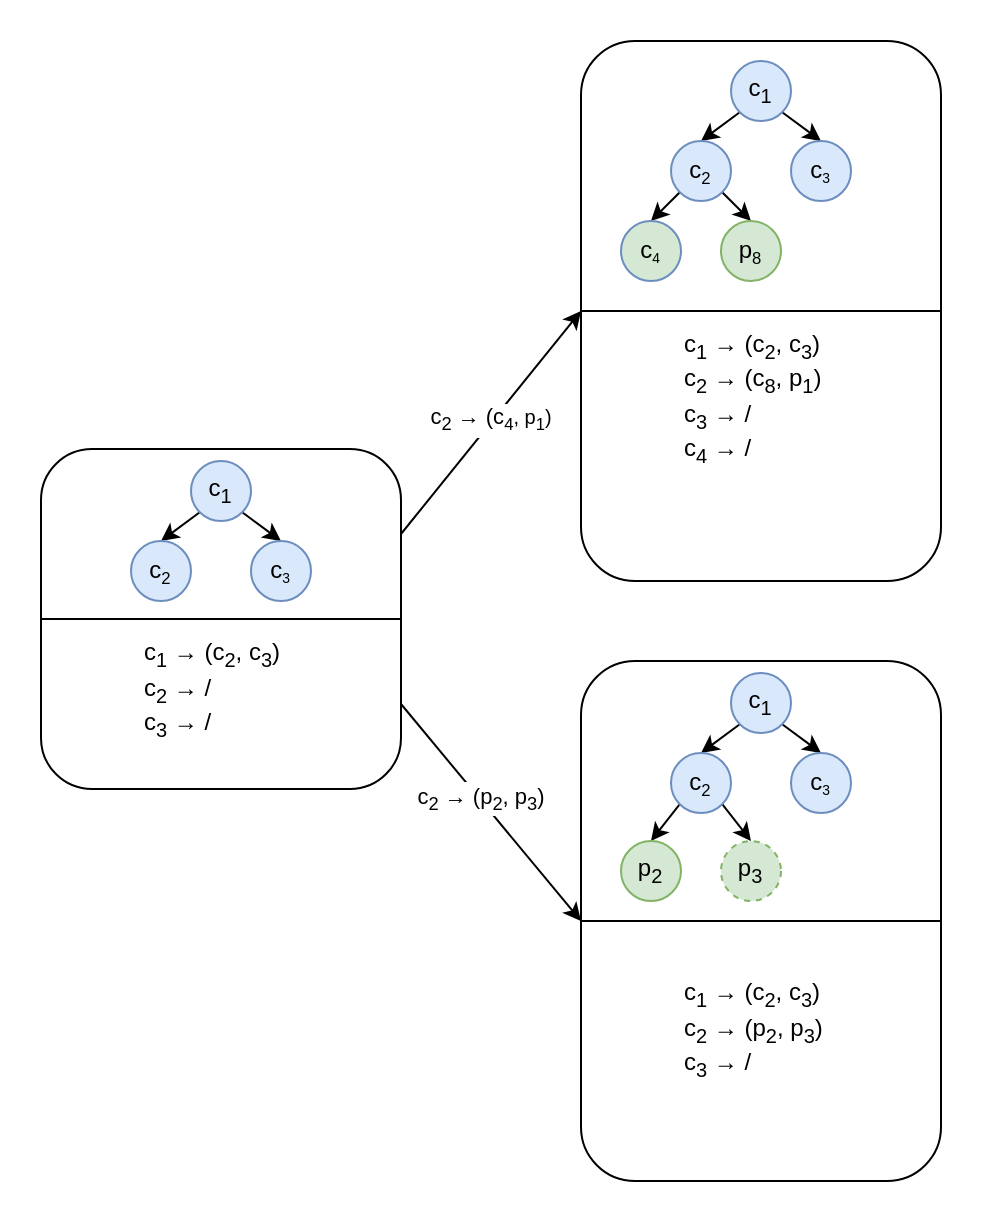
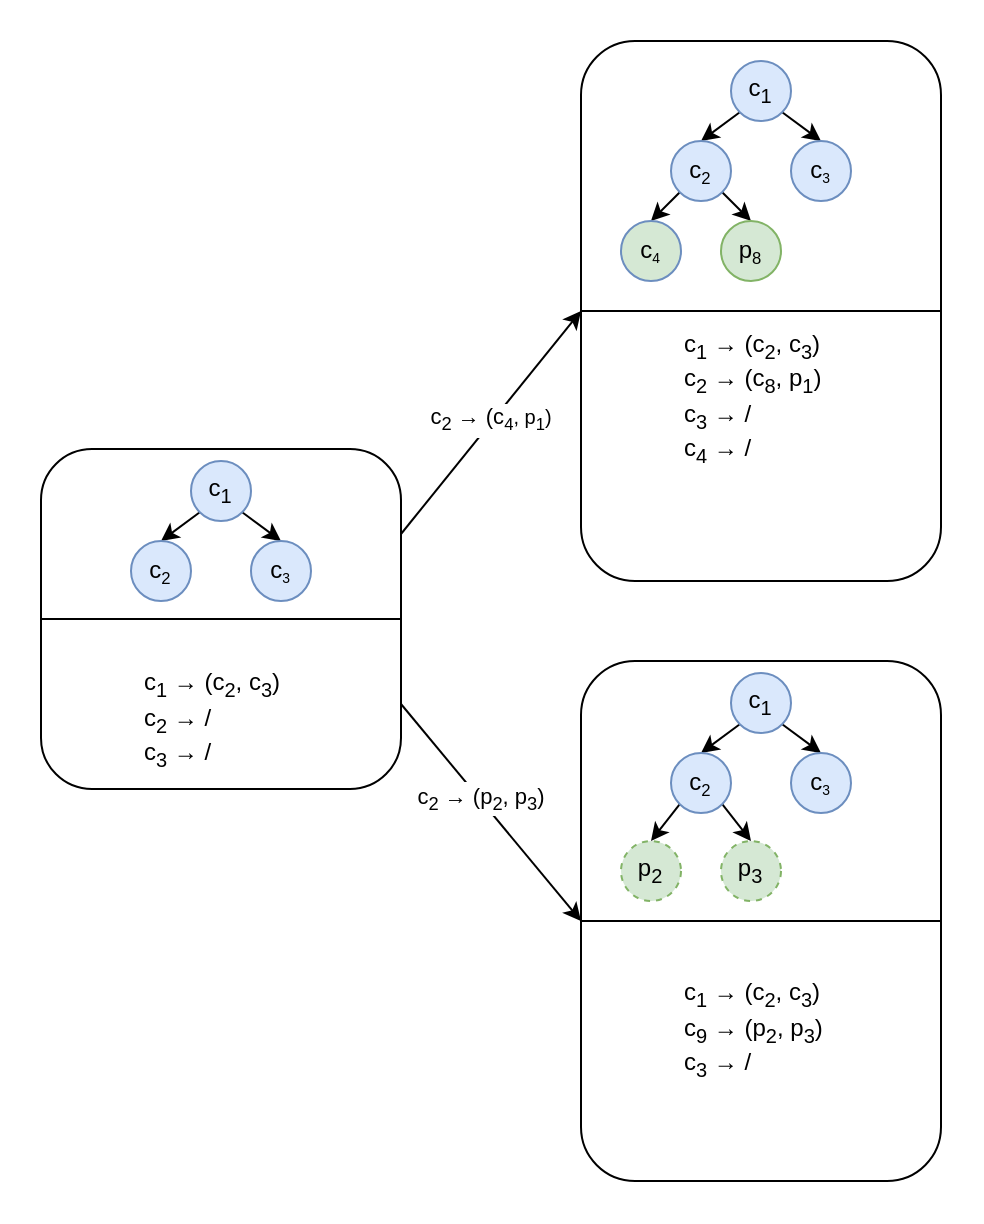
(221, 691) -> (221, 721)
(651, 871) -> (651, 871)
(763, 1031) -> (763, 1031)
